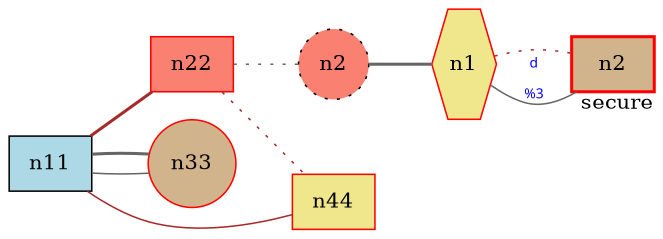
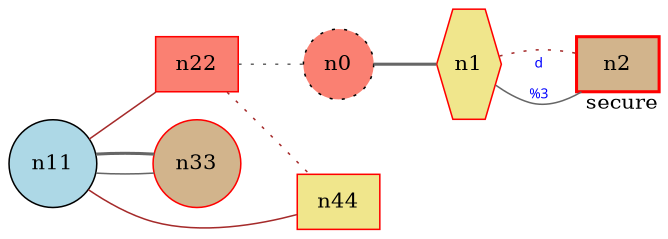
(334, 64) -> (339, 64)
(121, 114) -> (123, 116)
(50, 164) -> (53, 164)
